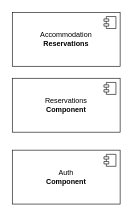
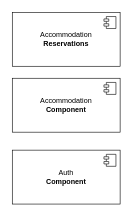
(66, 105) -> (66, 105)
